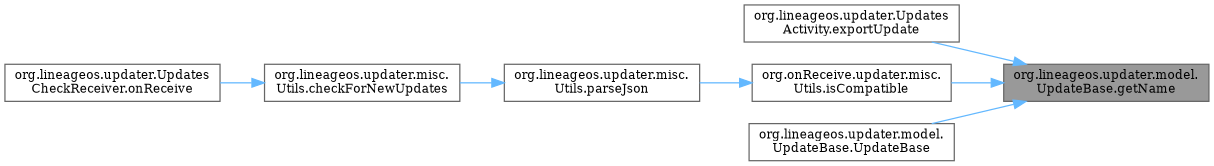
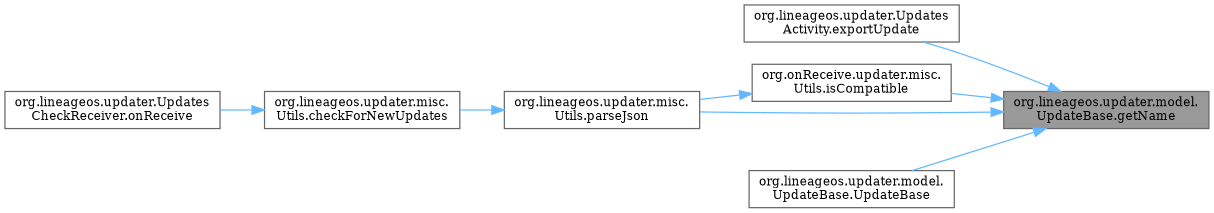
none -> (845, 113)
